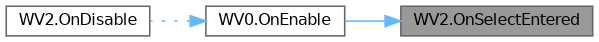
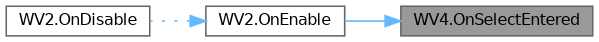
(275, 21) -> (275, 21)
(497, 21) -> (497, 21)
